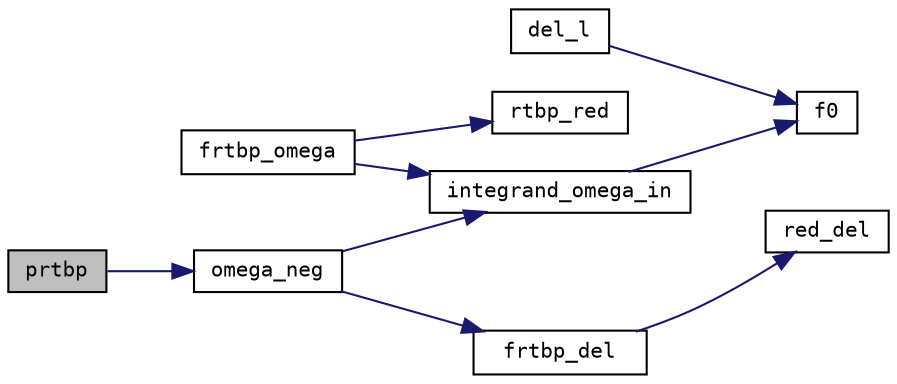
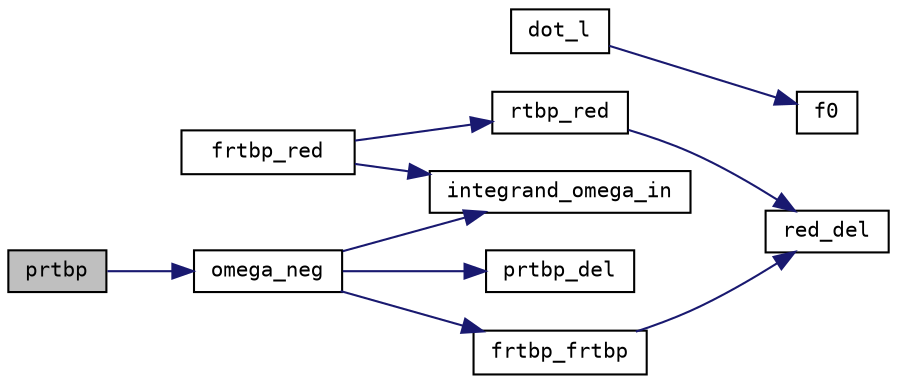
(560, 31) -> (560, 31)
(702, 150) -> none
(268, 152) -> (268, 152)
none -> (706, 159)
none -> (560, 271)
(560, 353) -> (560, 353)
